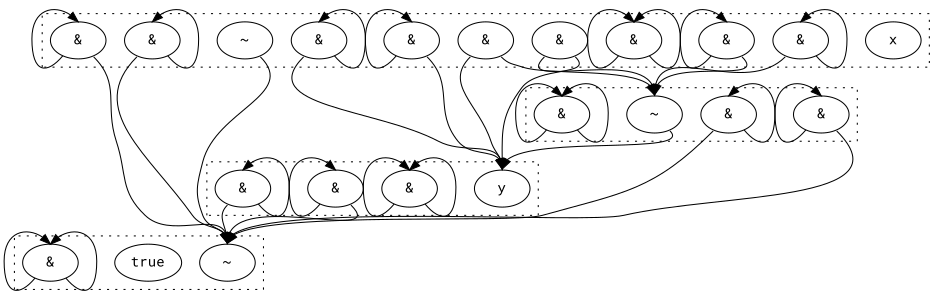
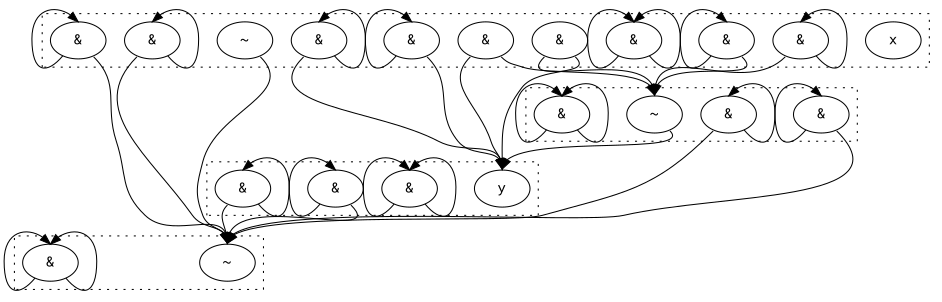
(148, 263) -> none
